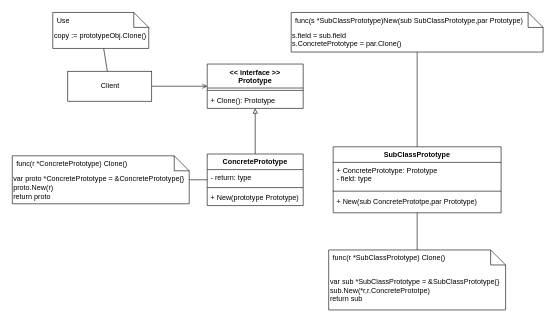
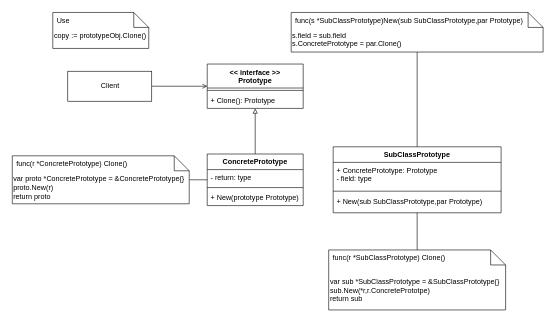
(105, 59) -> none
(416, 202) -> (417, 202)
